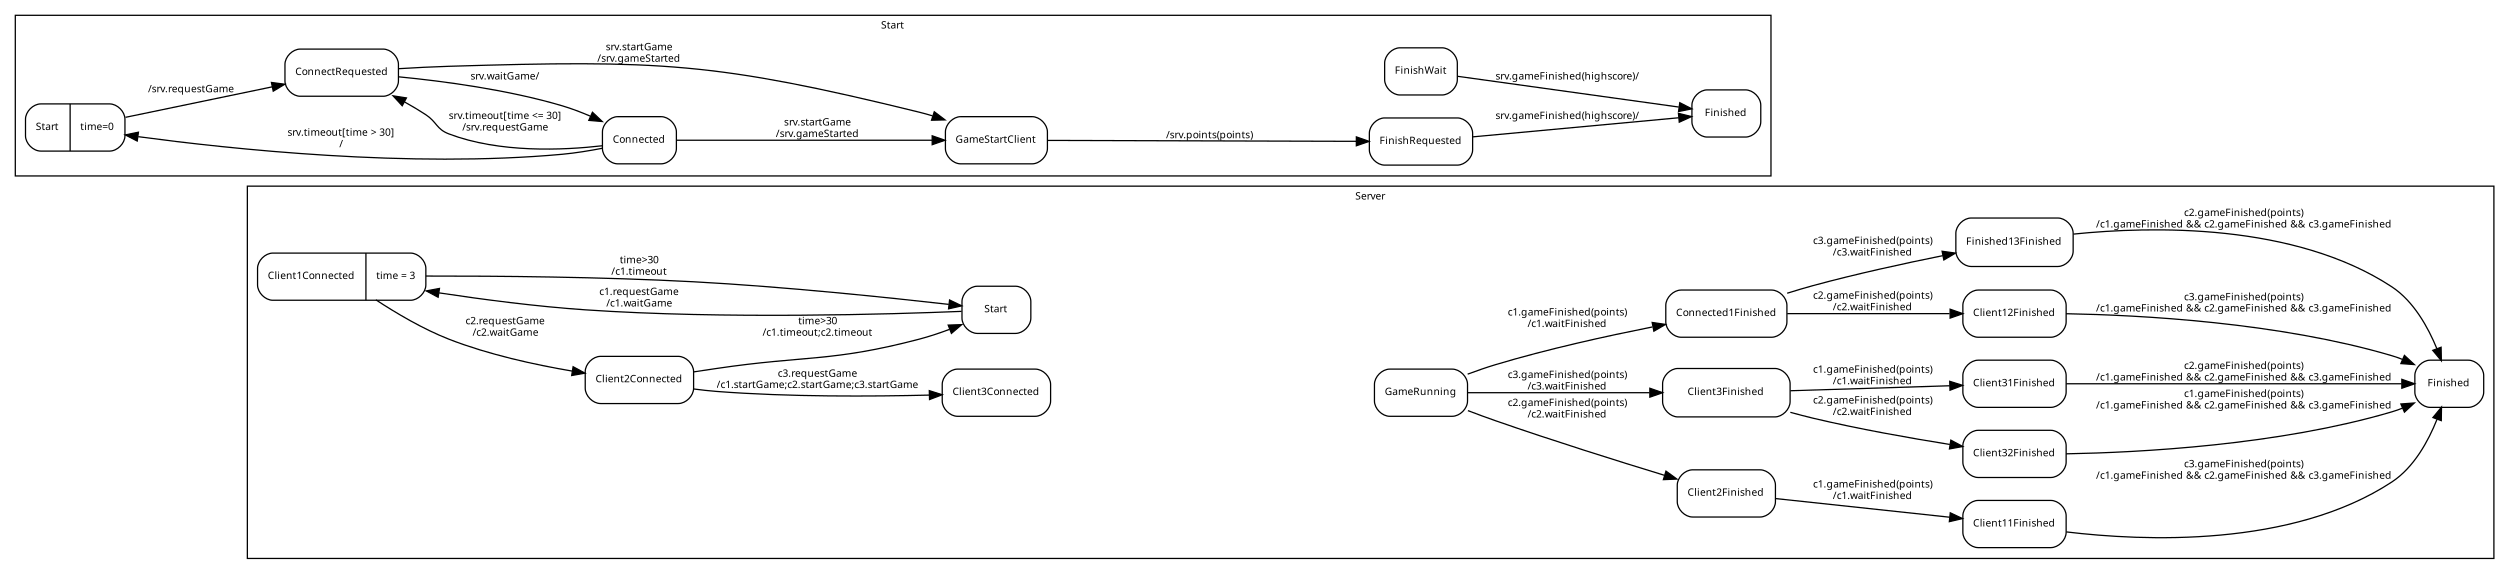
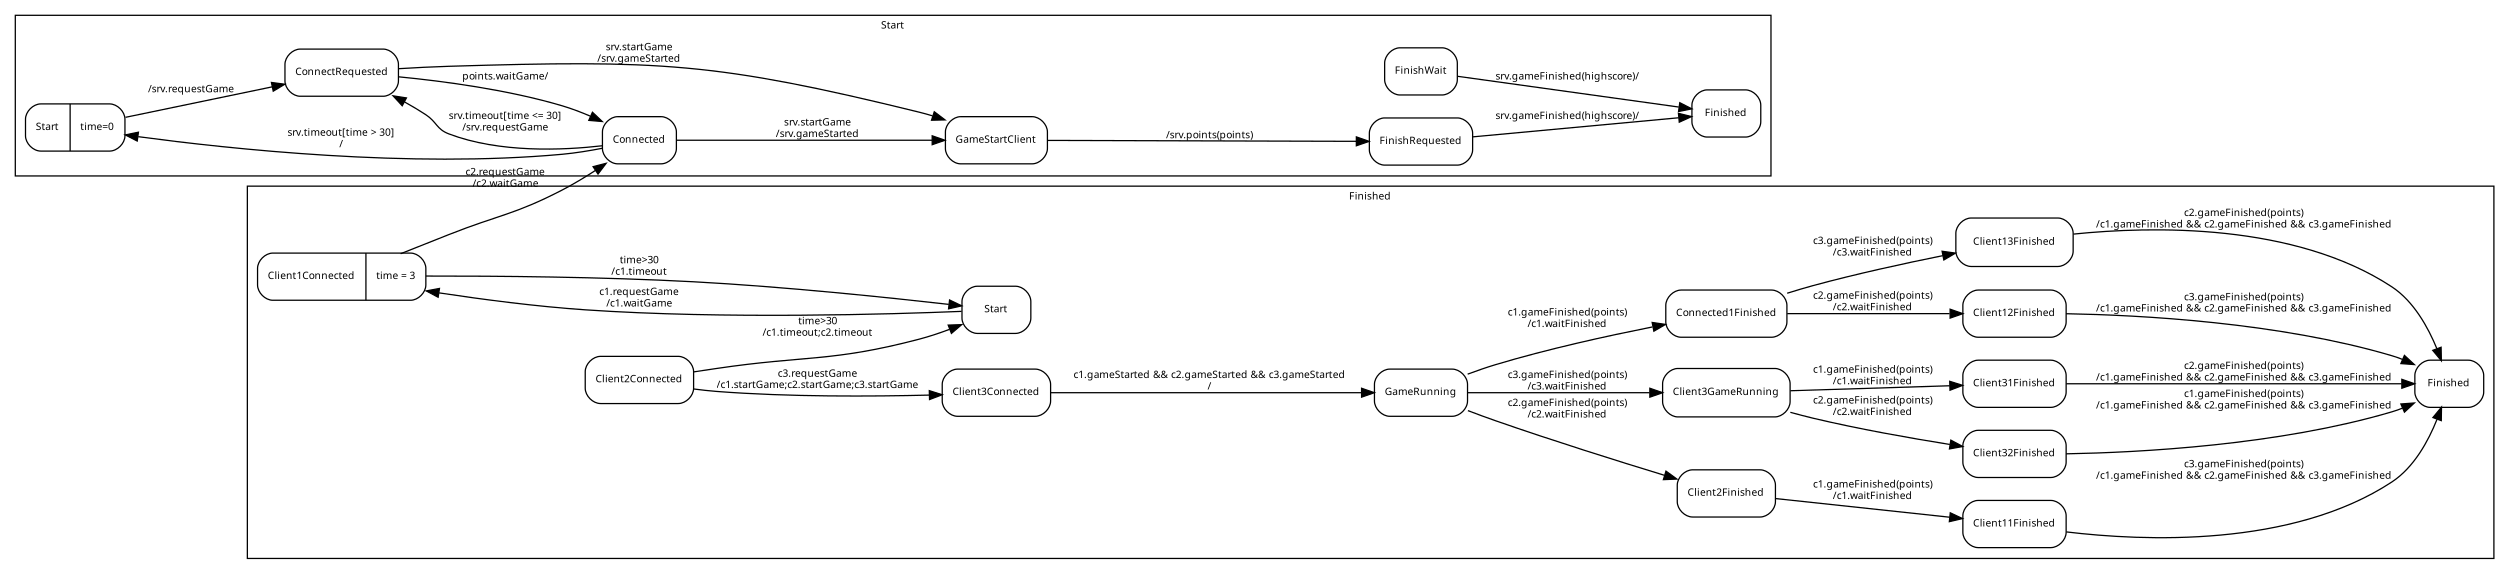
(506, 77) -> (506, 77)
(1371, 197) -> (1371, 197)
(2014, 242) -> (2014, 242)
(470, 347) -> (500, 216)
none -> (1206, 393)
(1726, 393) -> (1726, 393)
